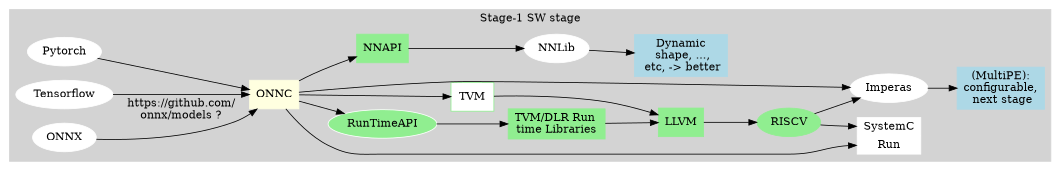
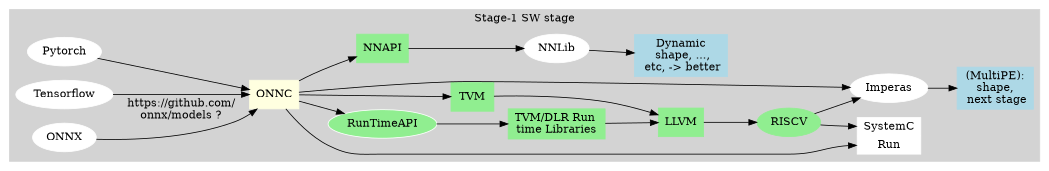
(1001, 88) -> (995, 88)
(472, 97) -> (472, 97)
